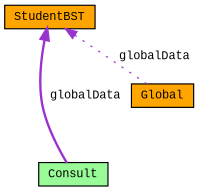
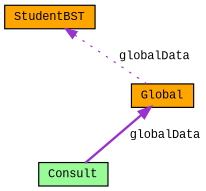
(42, 104) -> (113, 139)
